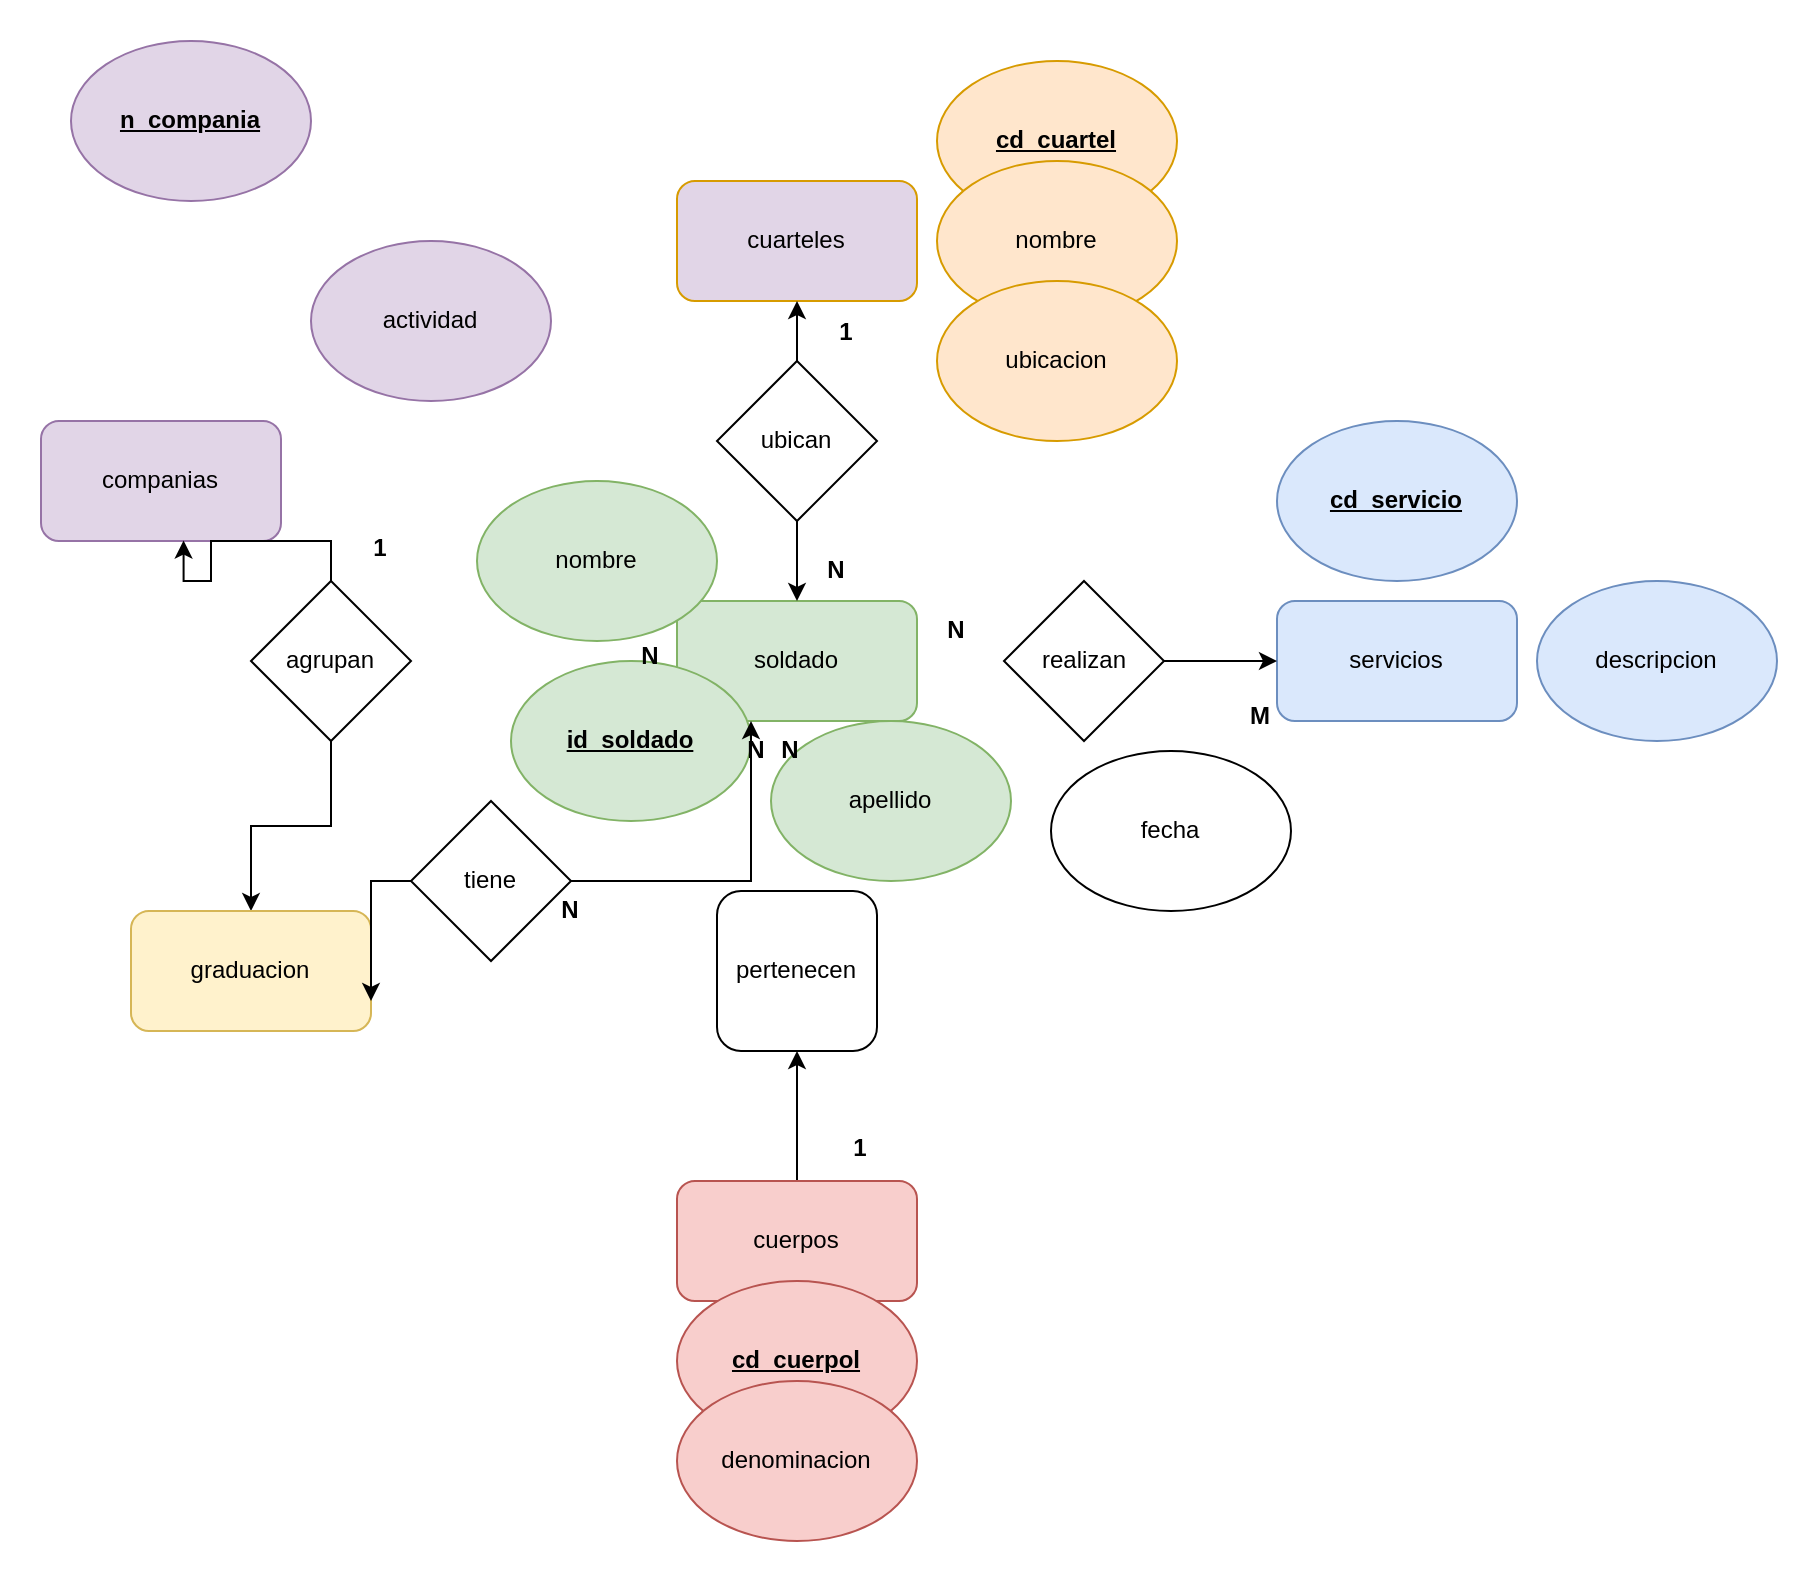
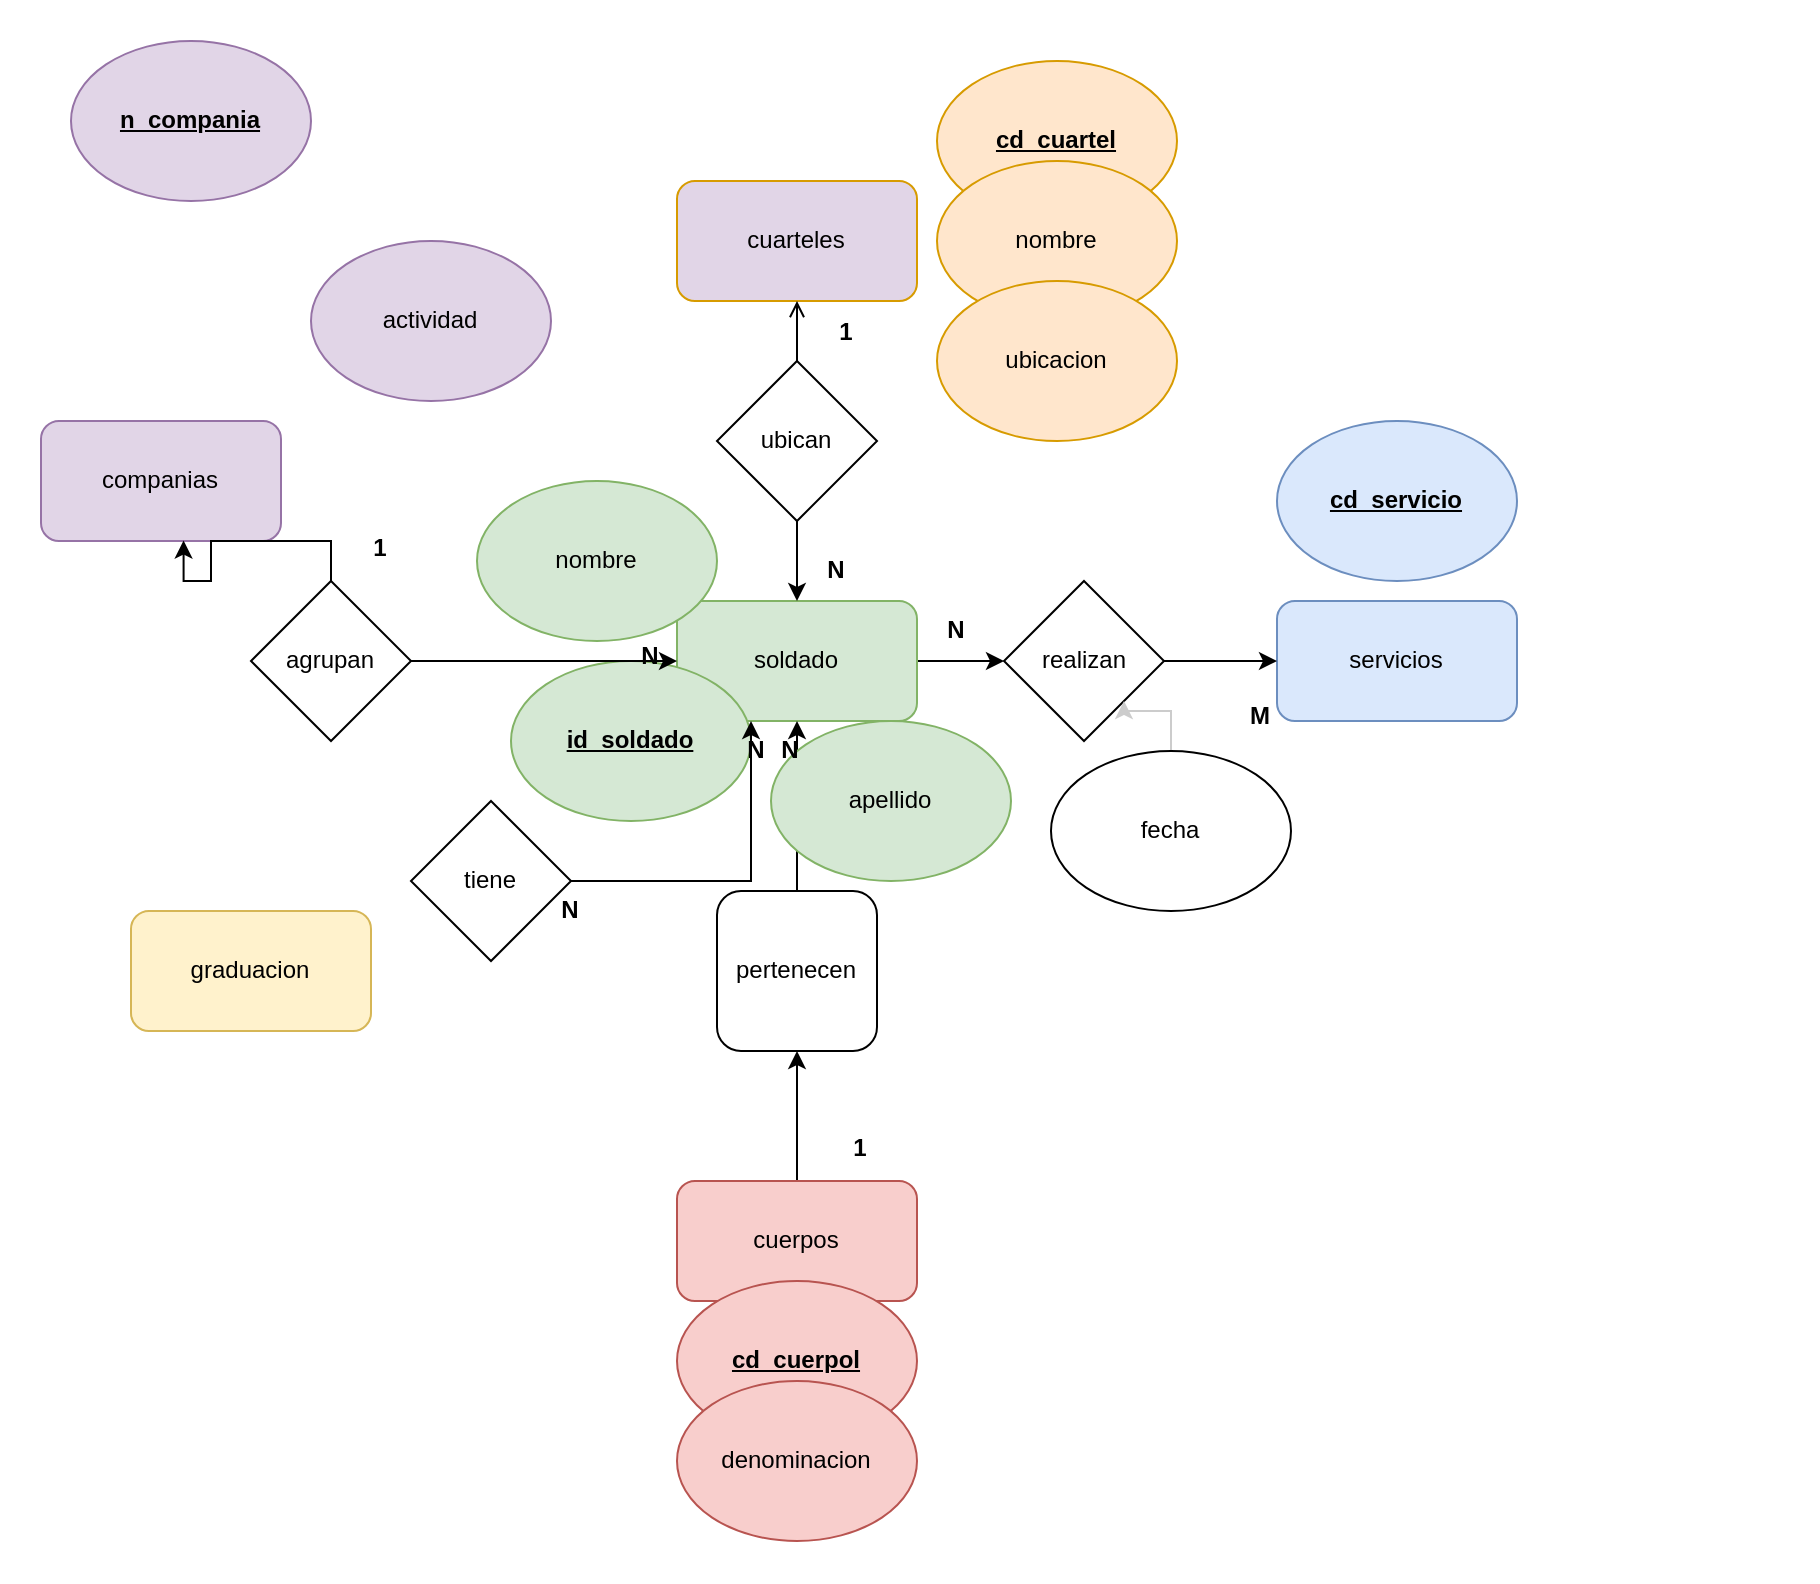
(797, 316) -> (797, 313)
none -> (954, 661)
(1657, 661) -> none
none -> (1167, 711)
(298, 826) -> (537, 661)
none -> (797, 871)
(371, 914) -> none
